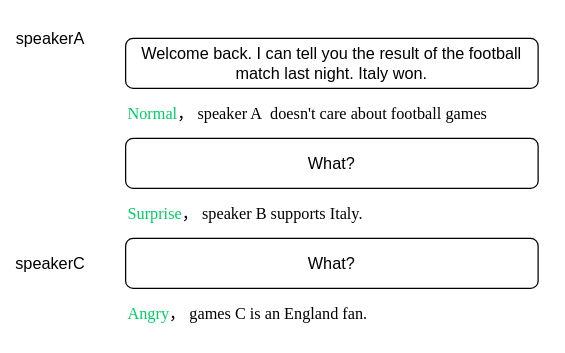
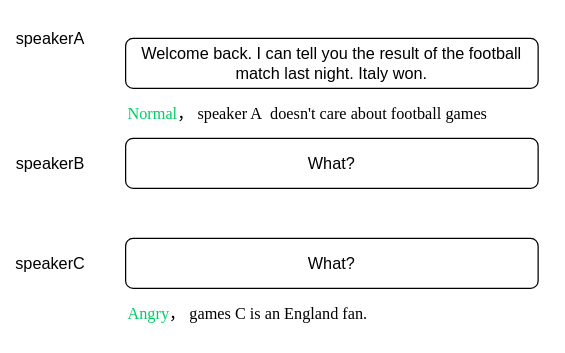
none -> (51, 163)
(332, 213) -> none
